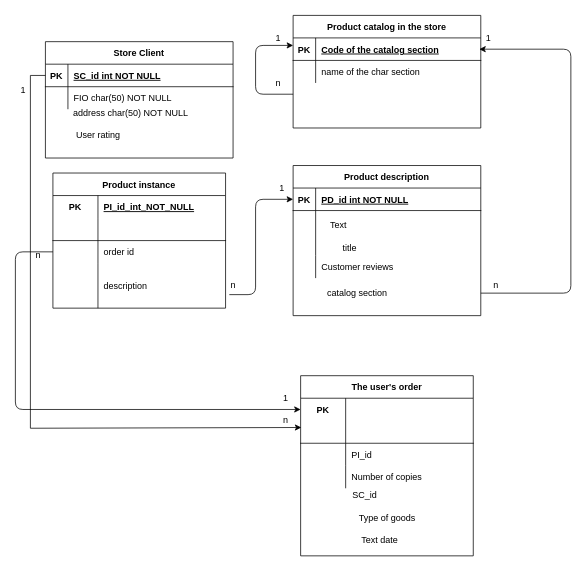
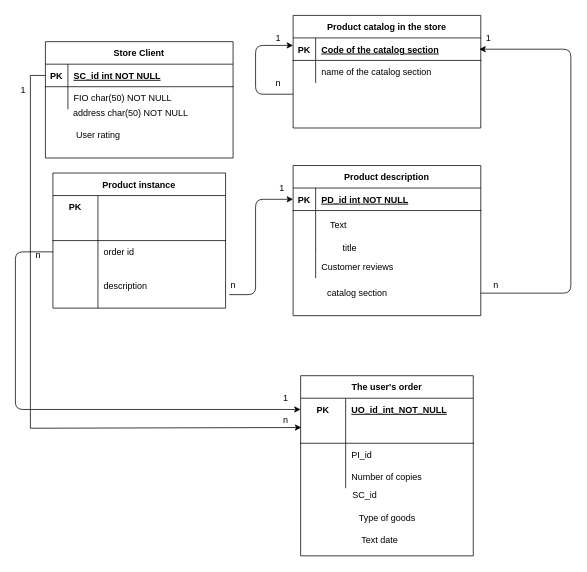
(376, 72) -> (382, 72)
(162, 207) -> none
none -> (409, 409)
